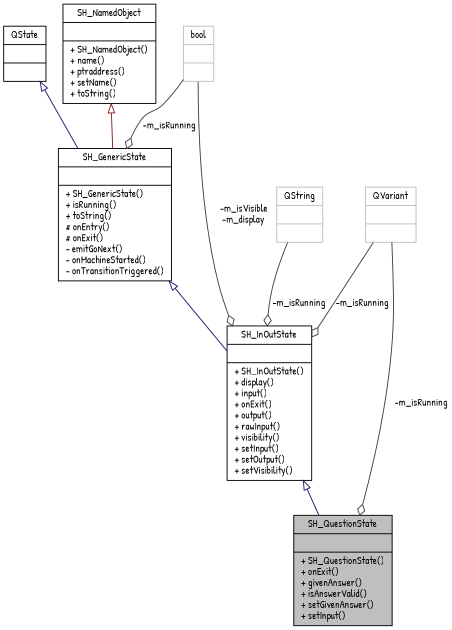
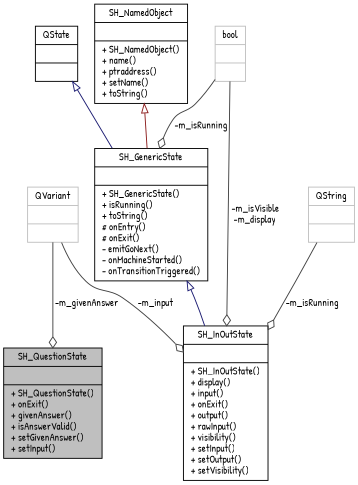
(362, 303) -> (154, 303)
(421, 403) -> (86, 303)
(313, 502) -> none
